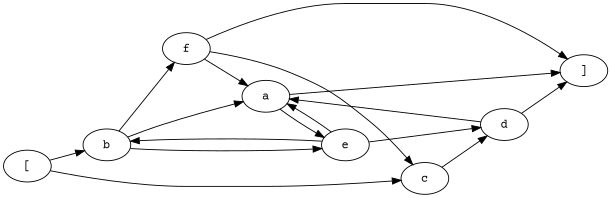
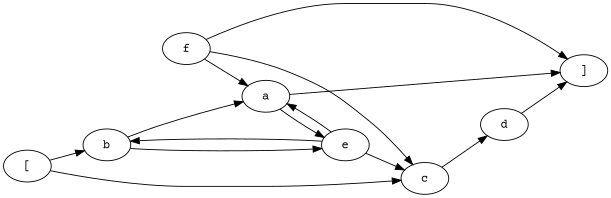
(144, 100) -> none
(390, 111) -> none
(421, 135) -> (381, 160)
